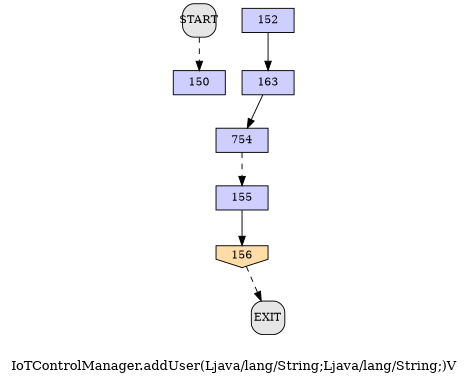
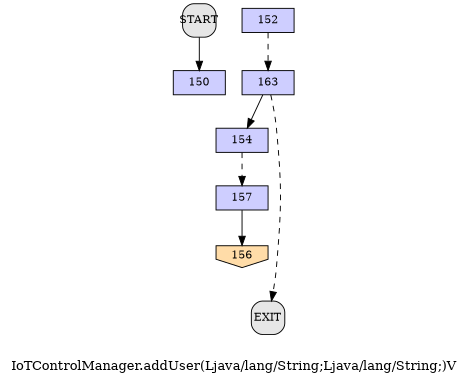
(268, 47) -> (268, 47)
(199, 49) -> (199, 49)
(242, 140) -> (242, 140)
(242, 198) -> (242, 198)
(252, 279) -> (280, 193)
